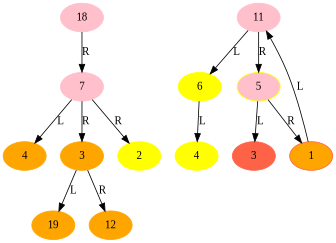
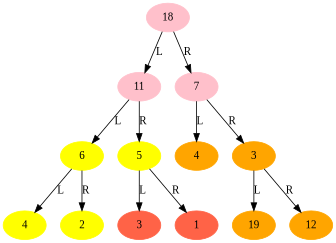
(259, 87) -> (139, 156)
(293, 89) -> (155, 49)
(108, 118) -> (82, 187)
(311, 156) -> (197, 225)
